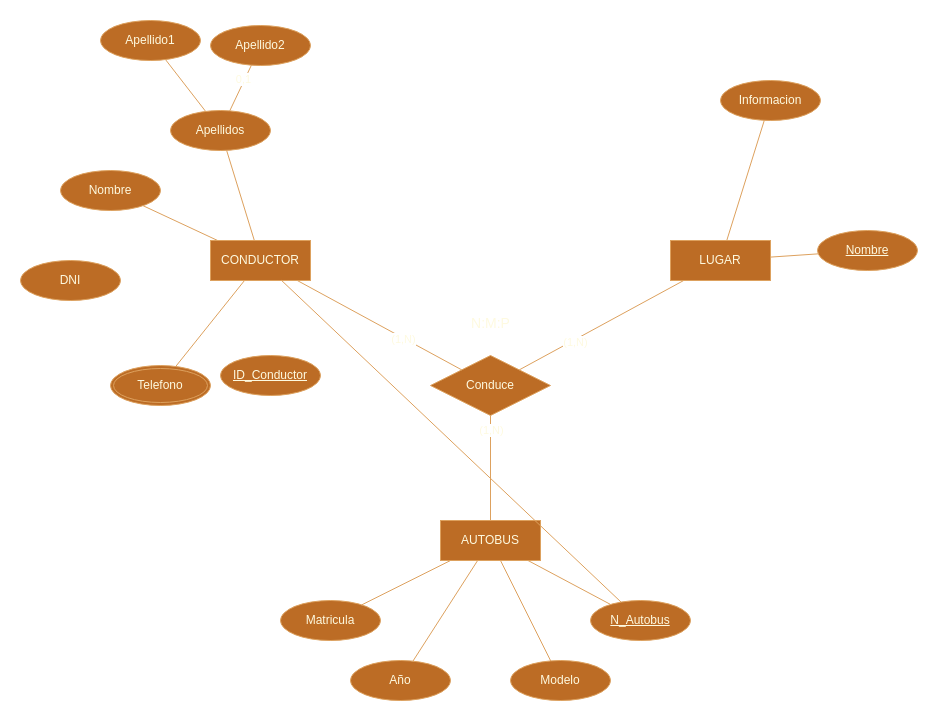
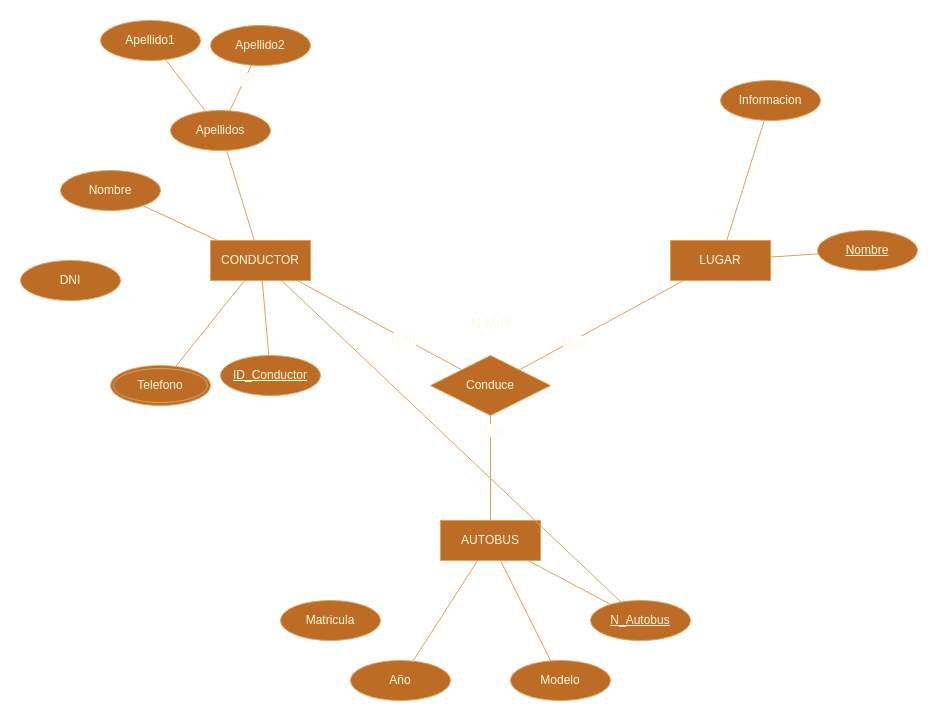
none -> (265, 318)
(406, 583) -> none
